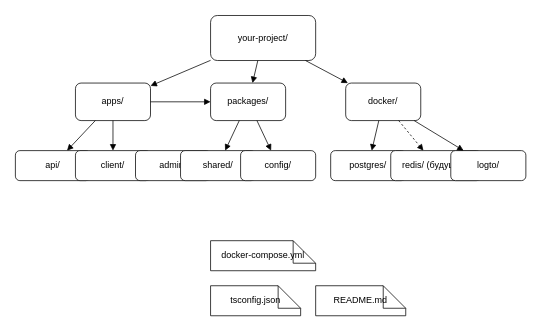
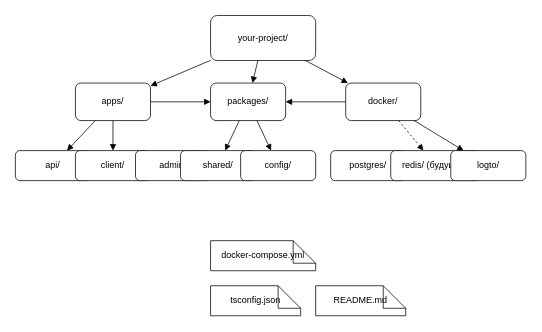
(376, 132) -> (319, 102)
